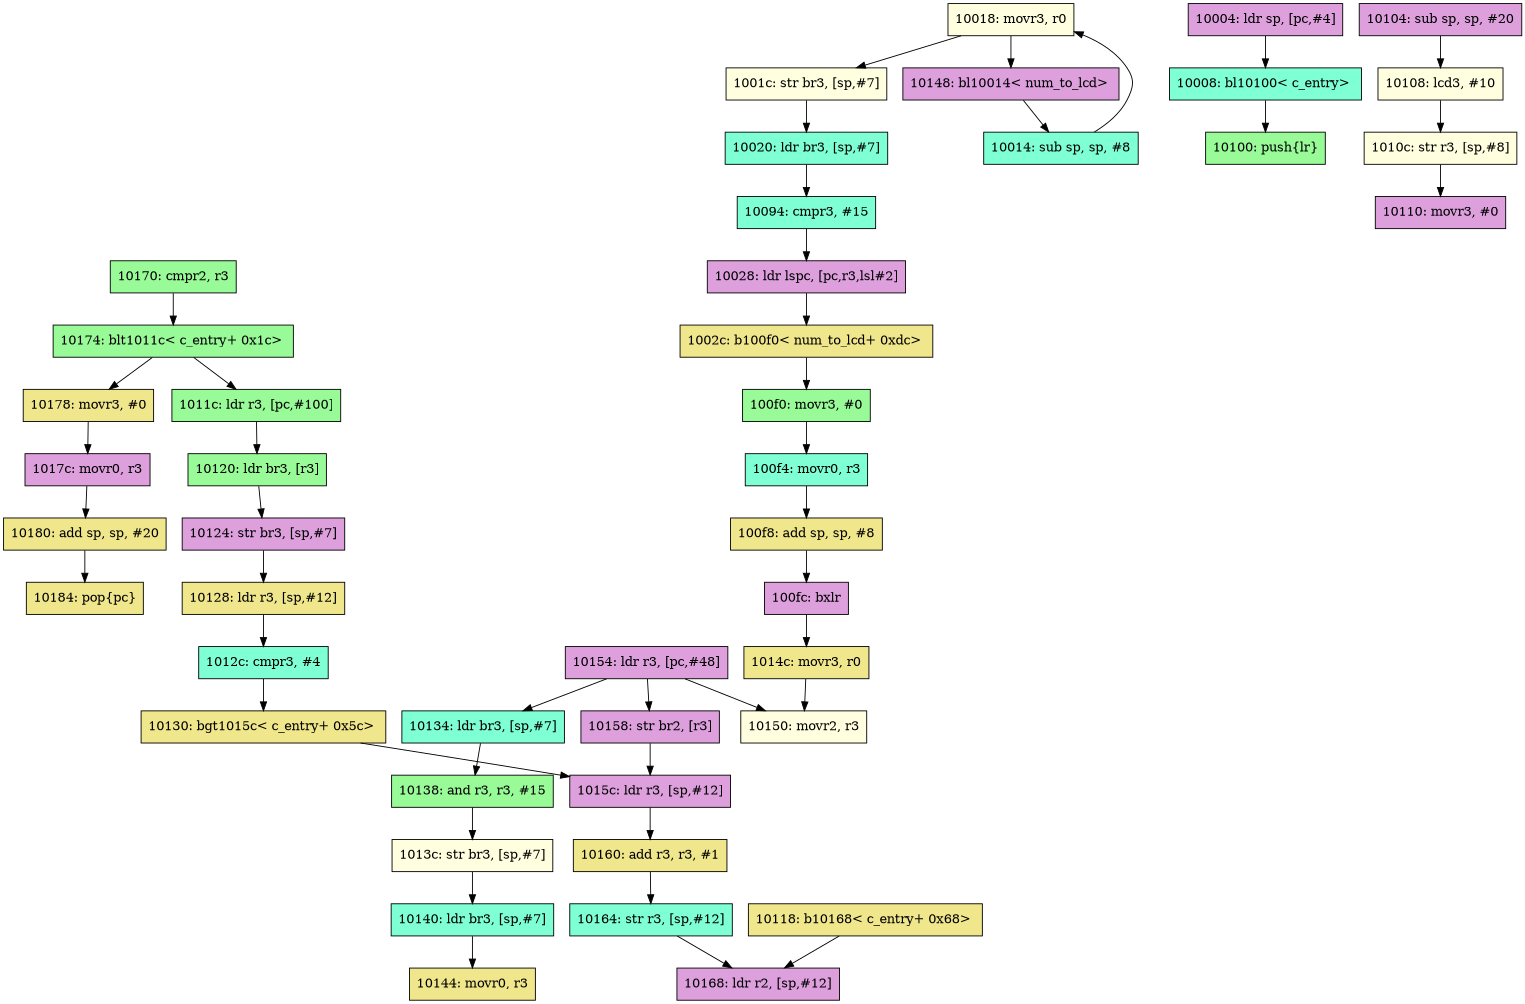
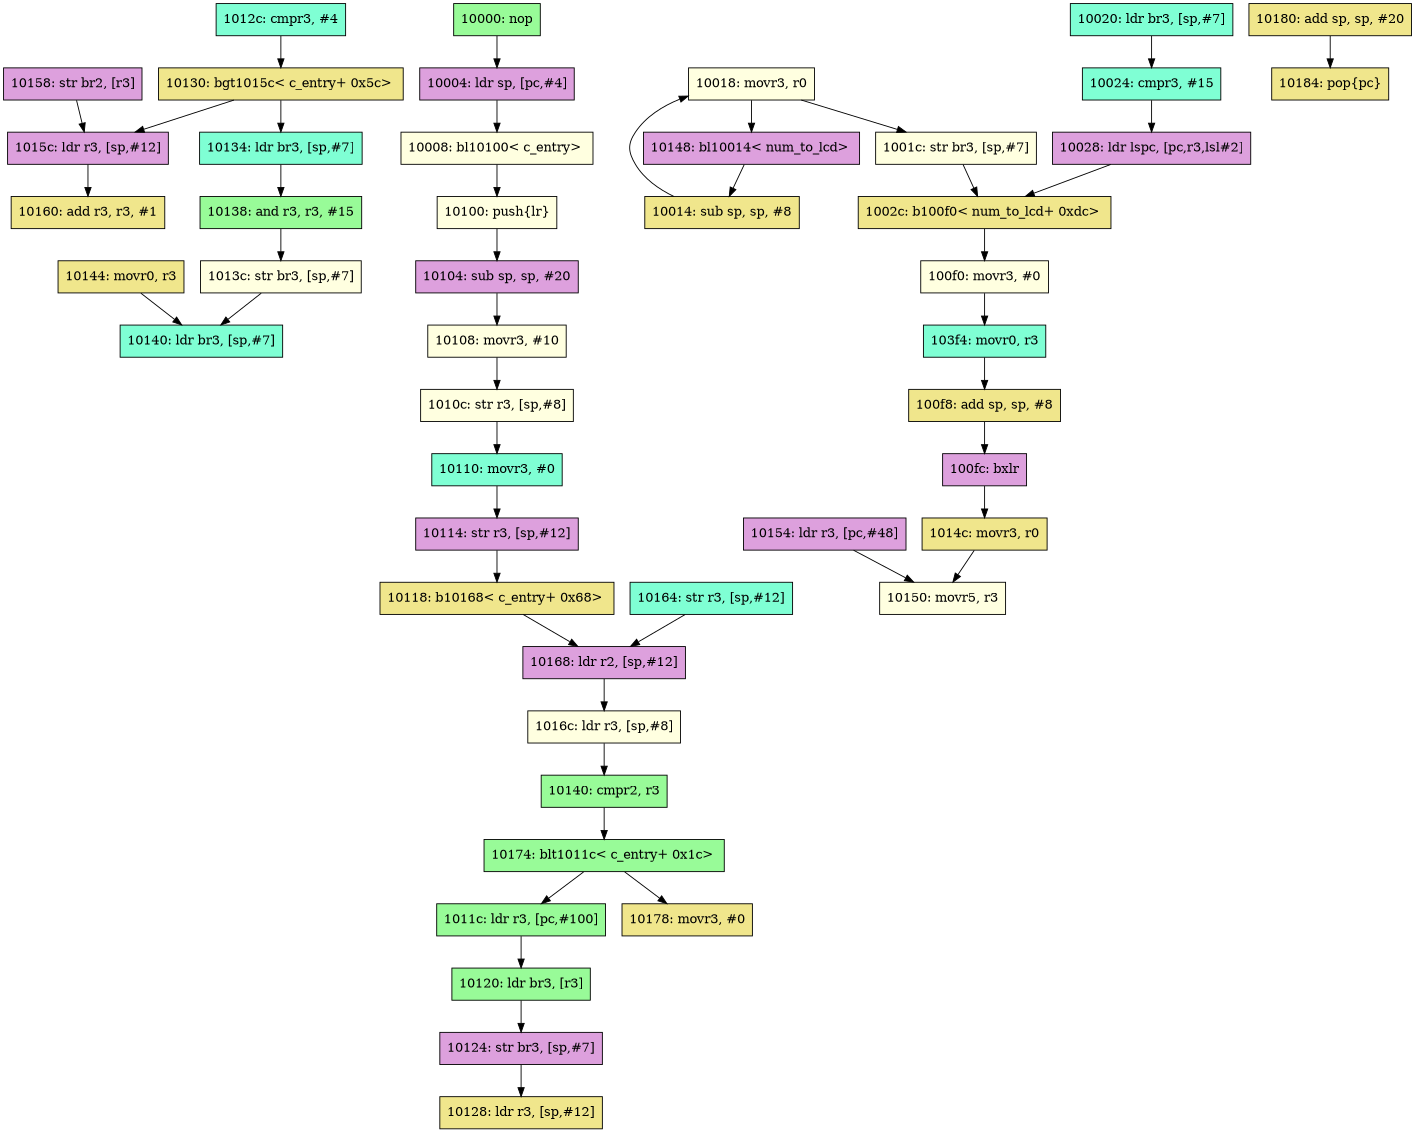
none -> (497, 20)
(1265, 84) -> (497, 148)
(1440, 84) -> (497, 341)
(806, 112) -> (968, 176)
(1061, 148) -> (722, 213)
(1265, 148) -> (497, 213)
(806, 213) -> (1152, 84)
(1440, 213) -> (497, 470)
none -> (497, 240)
(173, 277) -> (604, 791)
(806, 405) -> (985, 277)
(88, 470) -> none
(806, 470) -> (985, 341)
none -> (497, 534)
(263, 626) -> none
(648, 690) -> none
(569, 693) -> (281, 112)
none -> (604, 727)
(804, 727) -> (943, 598)
(651, 883) -> none
(472, 948) -> (158, 306)
